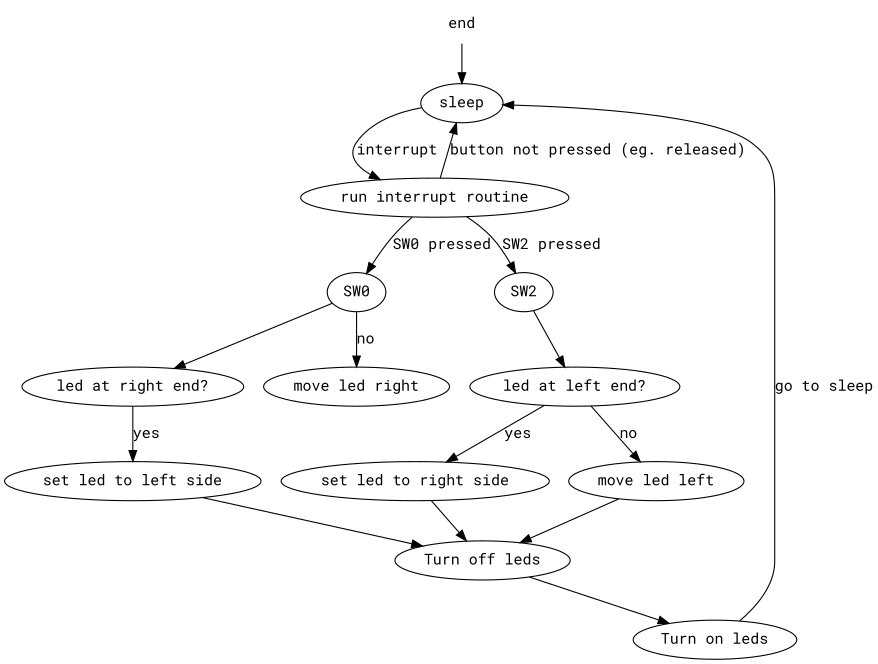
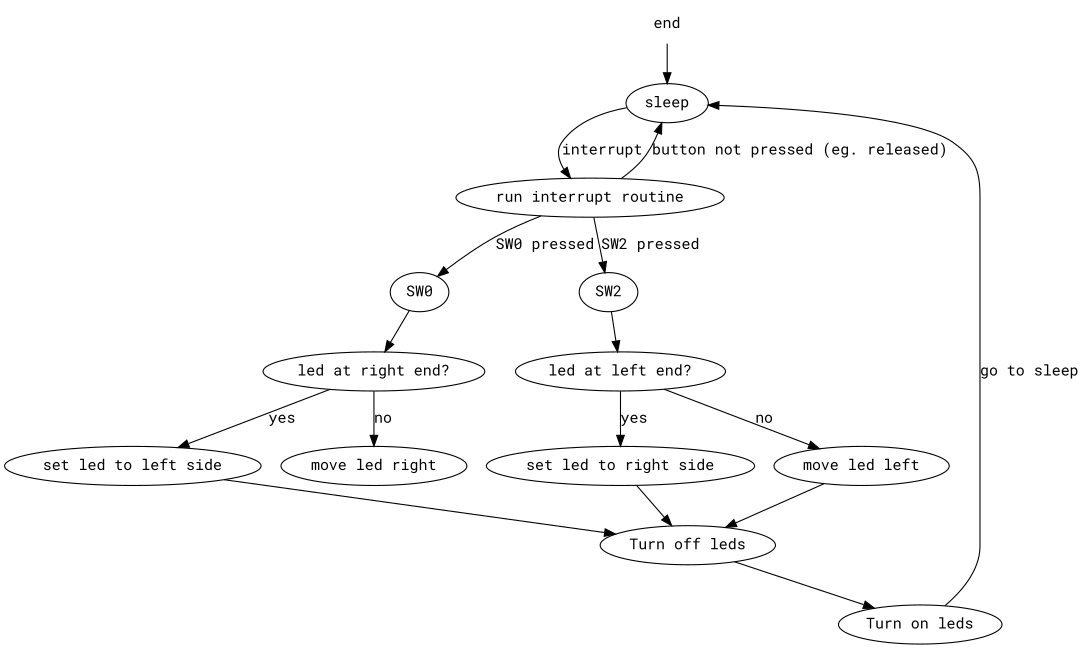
(357, 334) -> (374, 413)
